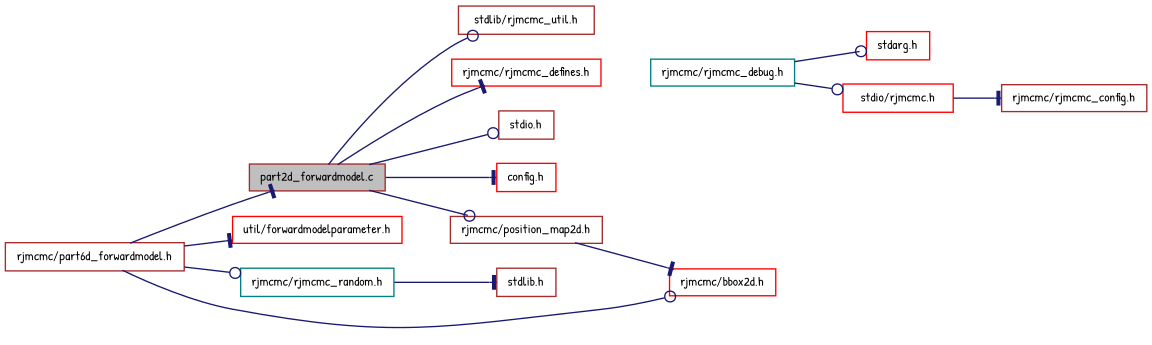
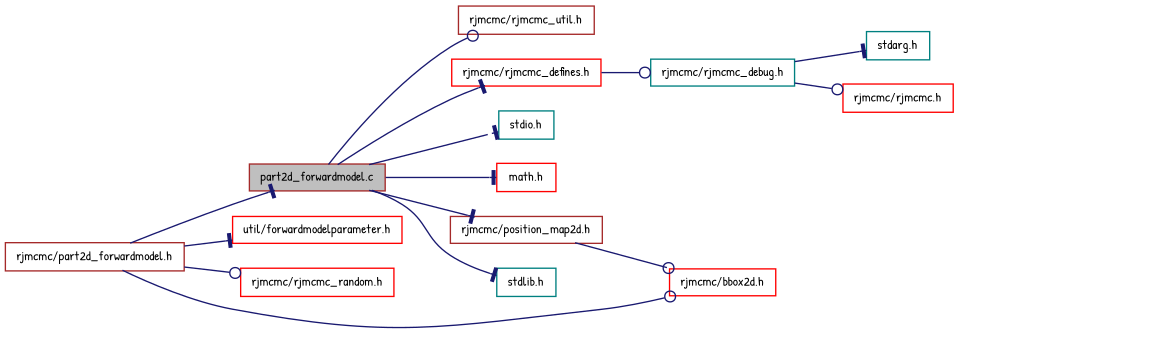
(526, 20) -> (526, 20)
(898, 46) -> (898, 46)
(827, 57) -> (827, 57)
none -> (620, 73)
(898, 98) -> (898, 98)
(1074, 98) -> none
(526, 125) -> (526, 125)
(428, 150) -> (428, 150)
(526, 177) -> (526, 177)
(418, 203) -> (418, 203)
(621, 255) -> (621, 255)
(95, 257) -> (95, 257)
(317, 282) -> (317, 282)
(442, 282) -> (429, 234)
(526, 282) -> (526, 282)
